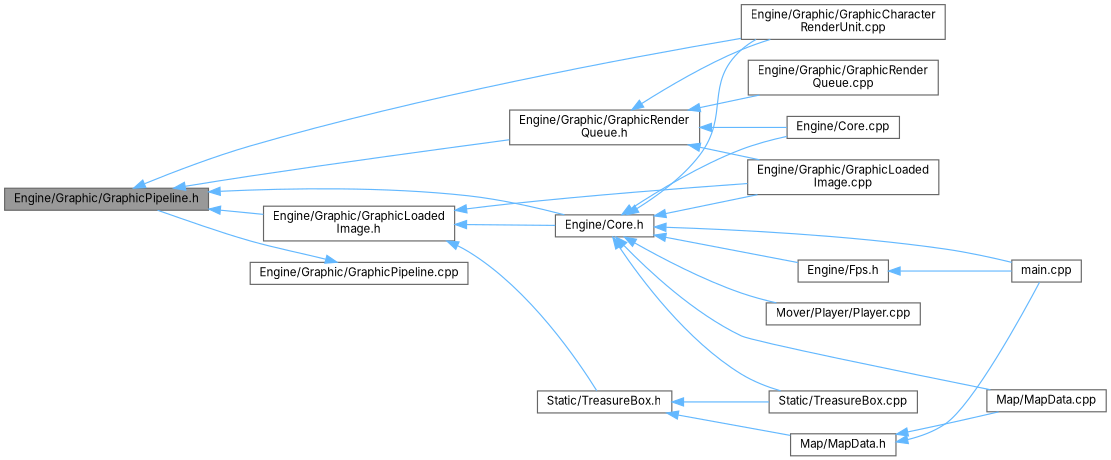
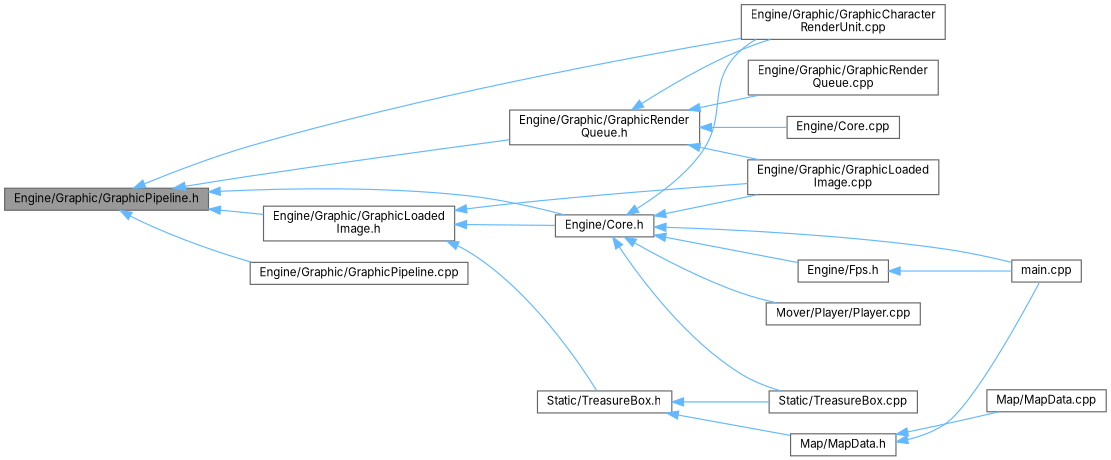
(706, 165) -> none
(241, 238) -> (190, 242)
(793, 349) -> none
